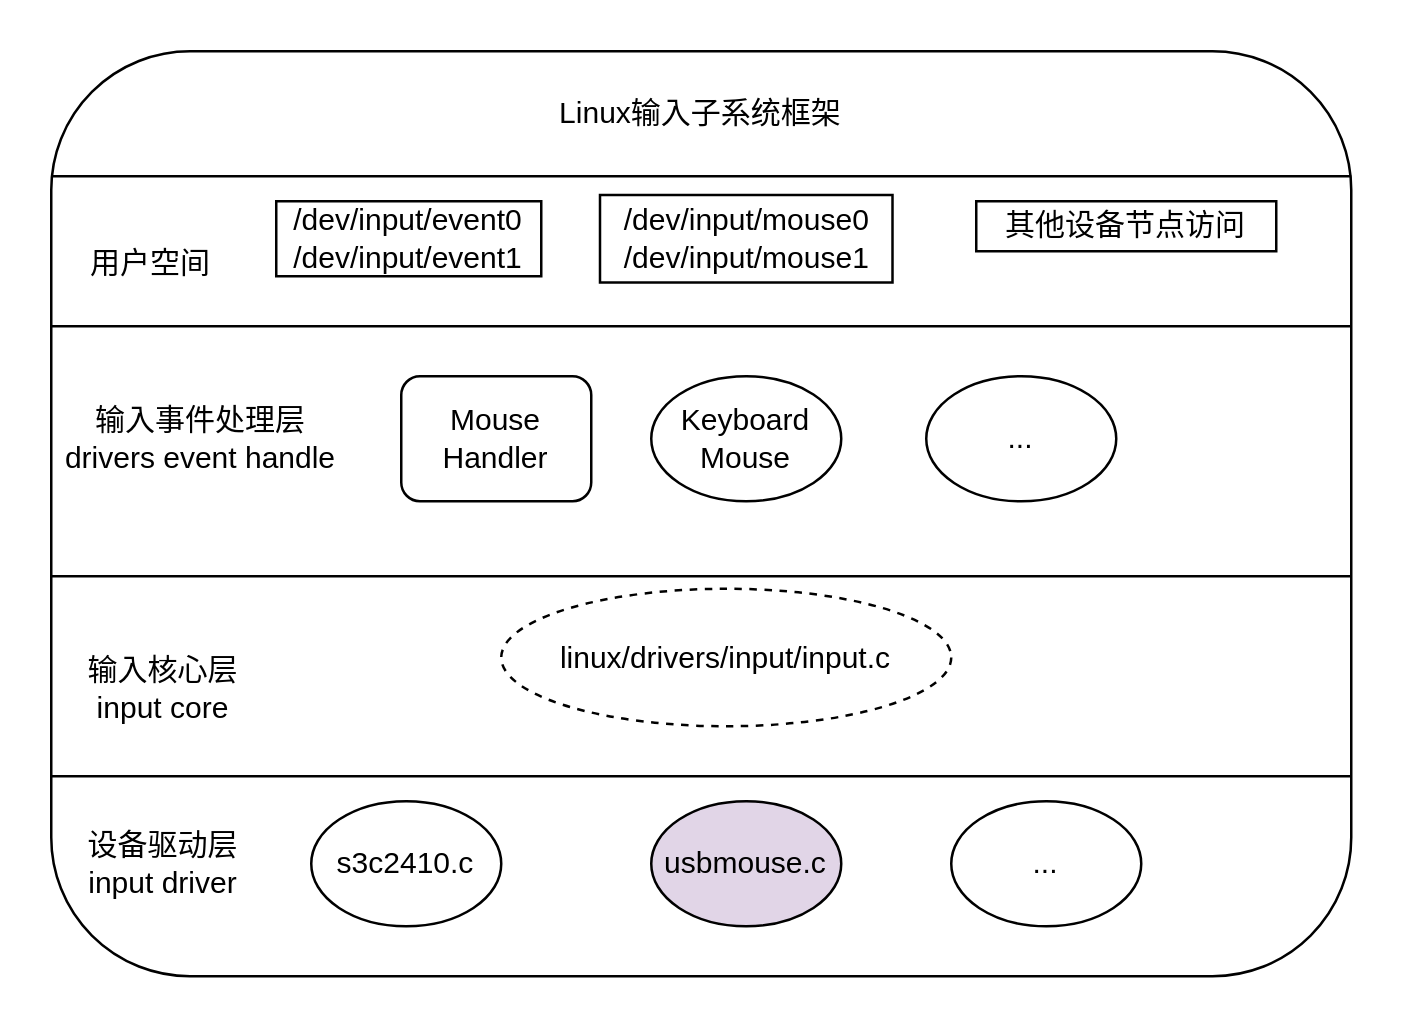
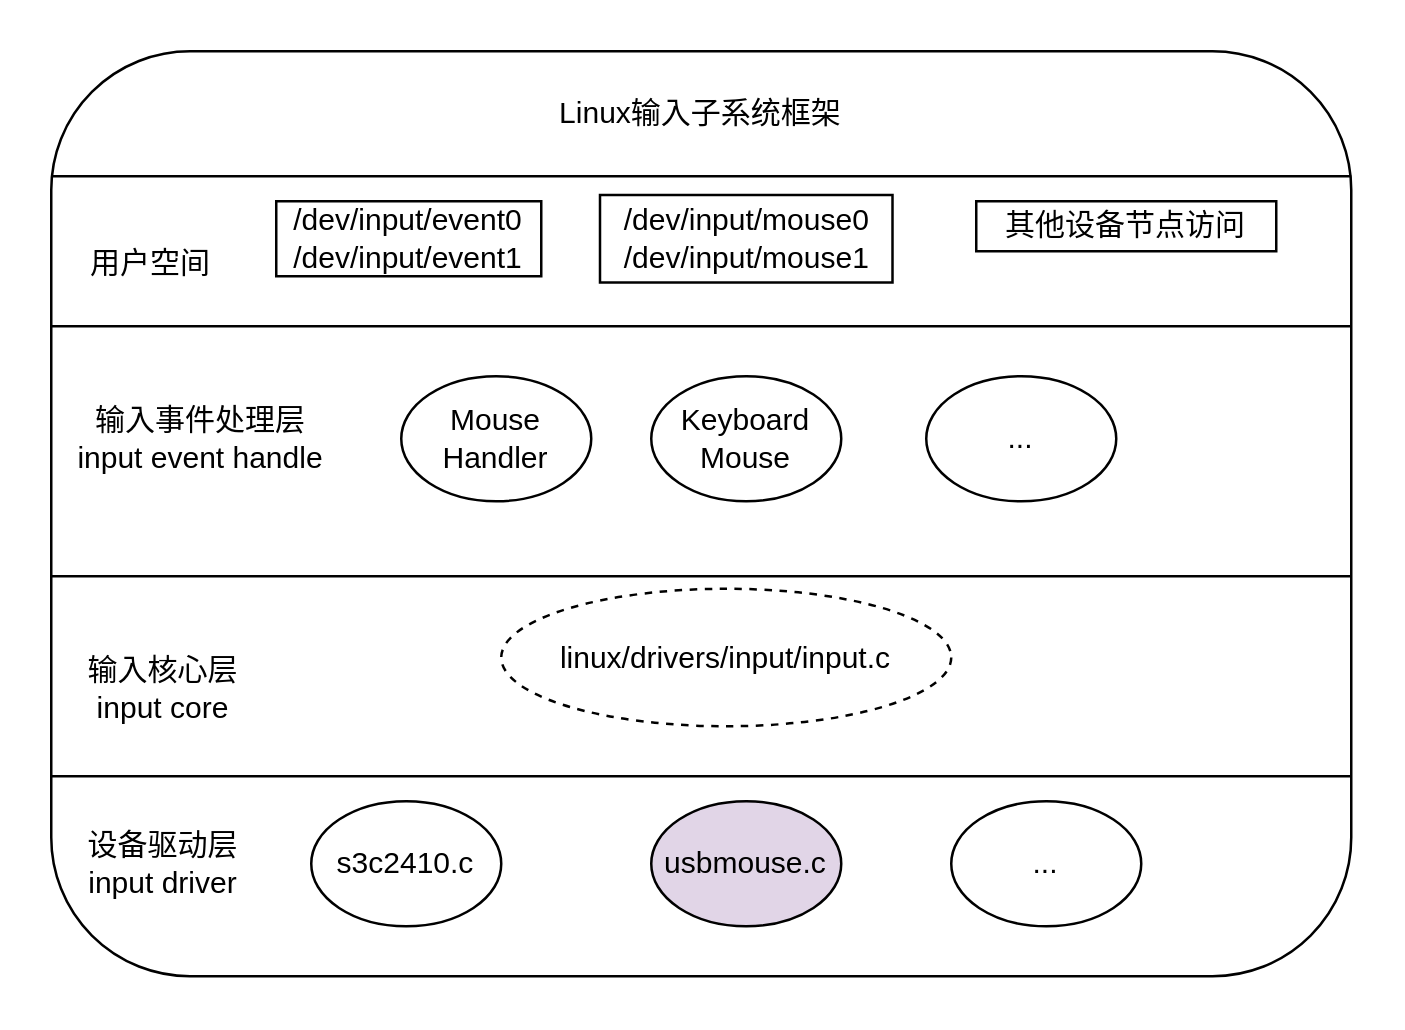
(201, 439) -> (201, 439)
(496, 439) -> (496, 439)
